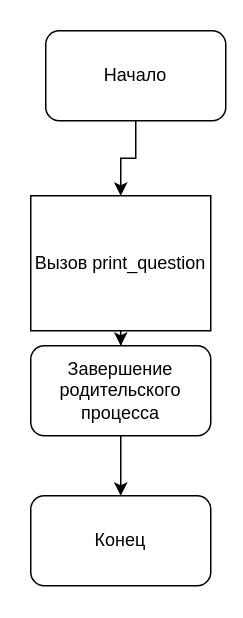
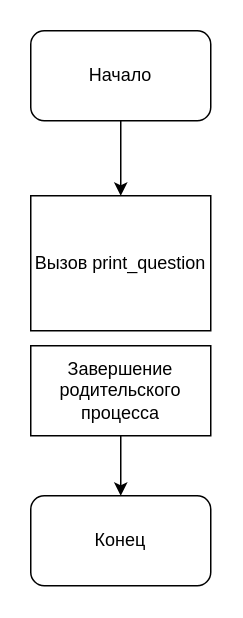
(136, 76) -> (121, 76)
(121, 338) -> none
(121, 391) -> (121, 391)
